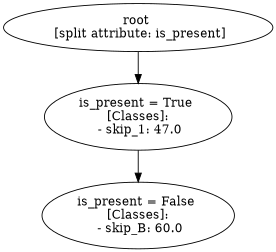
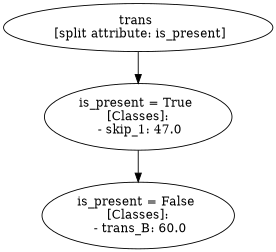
(138, 28) -> (138, 28)
(138, 216) -> (138, 216)
